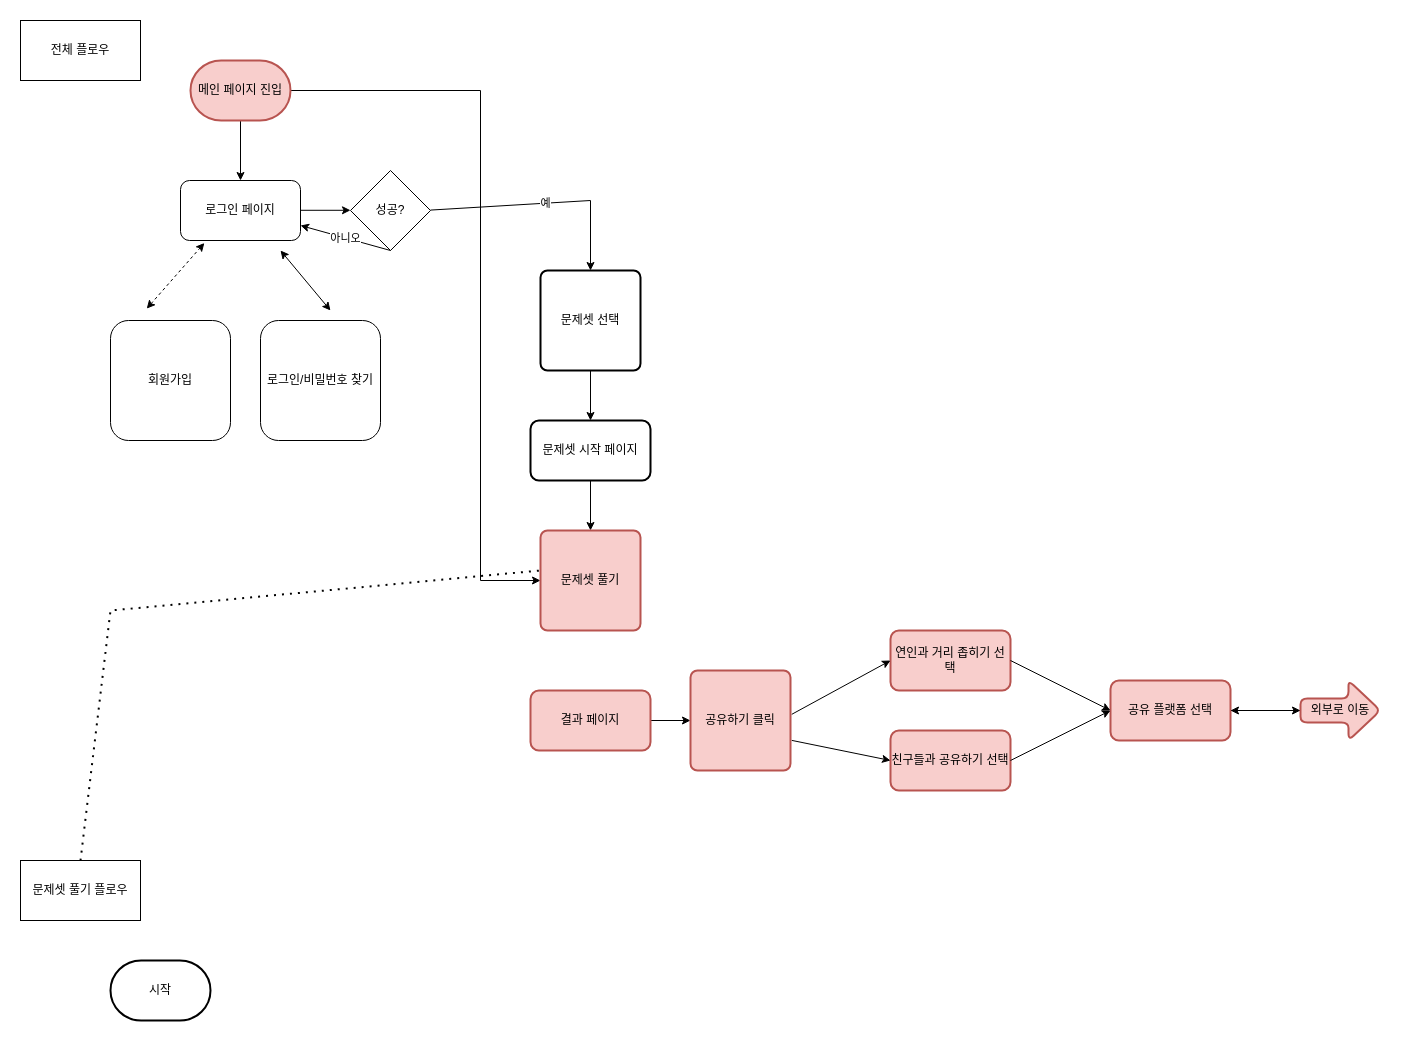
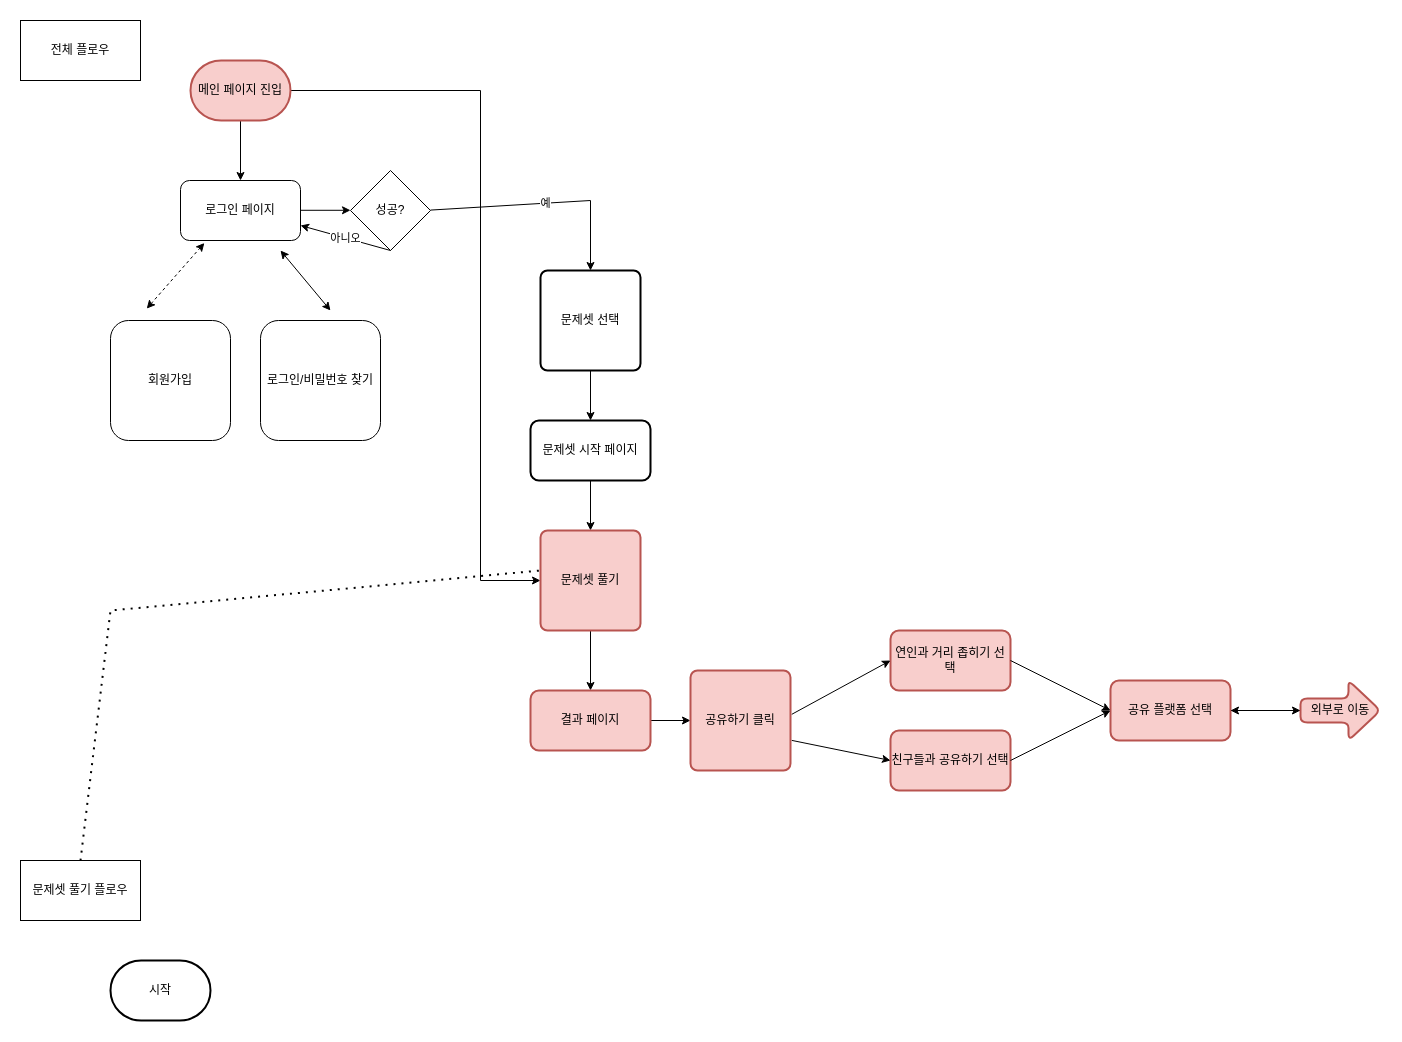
none -> (591, 657)
